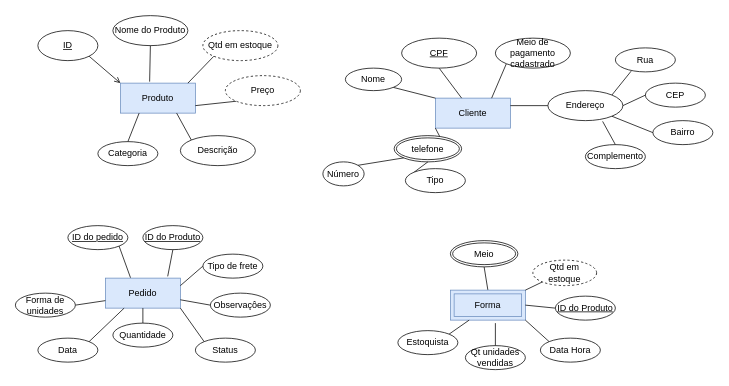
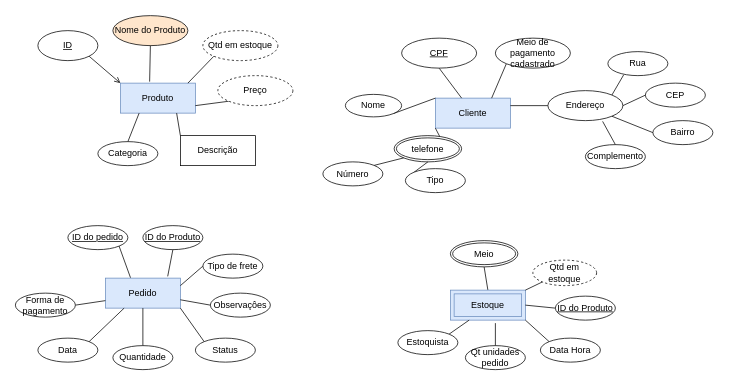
(150, 30) -> (150, 30)
(645, 60) -> (638, 63)
(374, 79) -> (374, 105)
(263, 90) -> (255, 90)
(218, 150) -> (218, 150)
(344, 174) -> (353, 174)
(45, 305) -> (45, 305)
(488, 305) -> (488, 305)
(143, 335) -> (143, 357)
(495, 357) -> (495, 357)
